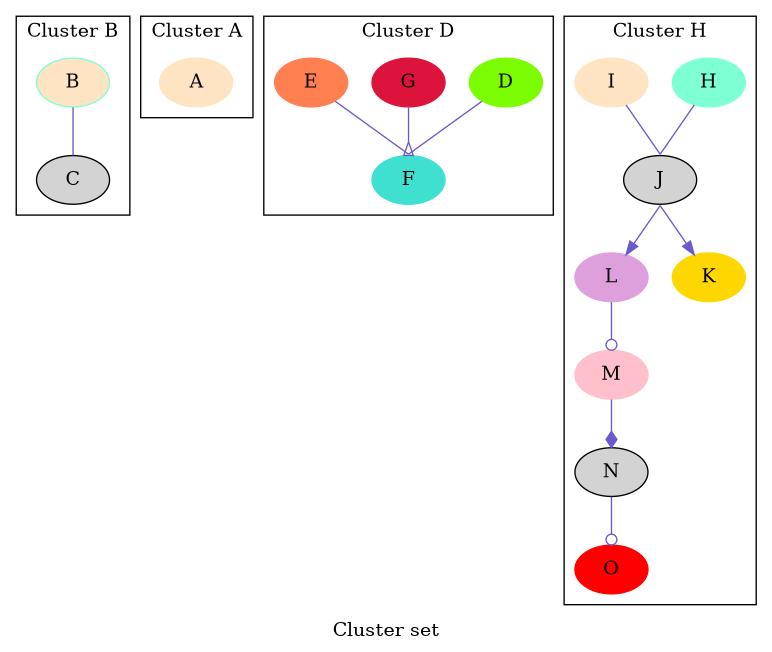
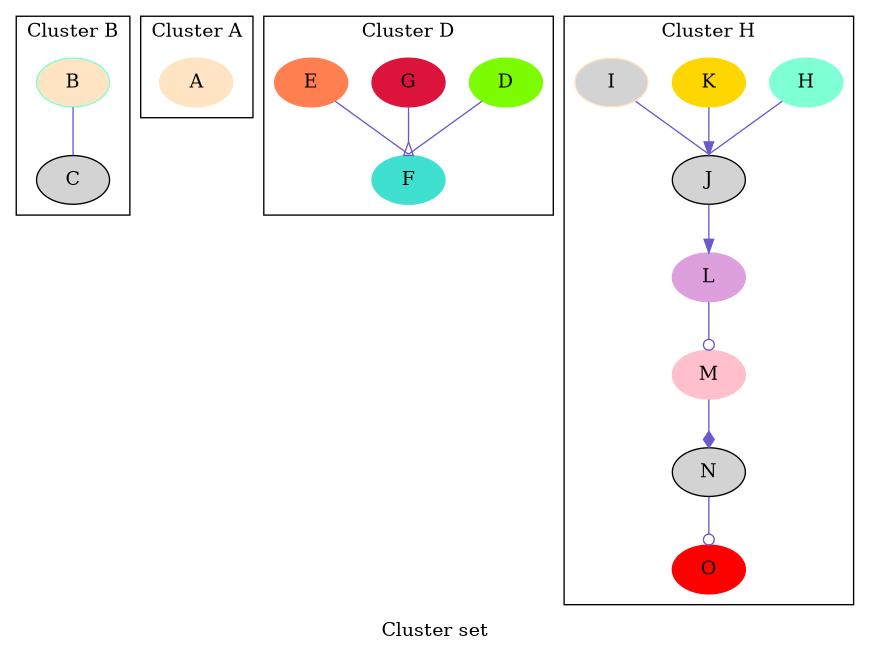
(611, 83) -> (611, 83)
(673, 225) -> (709, 125)
